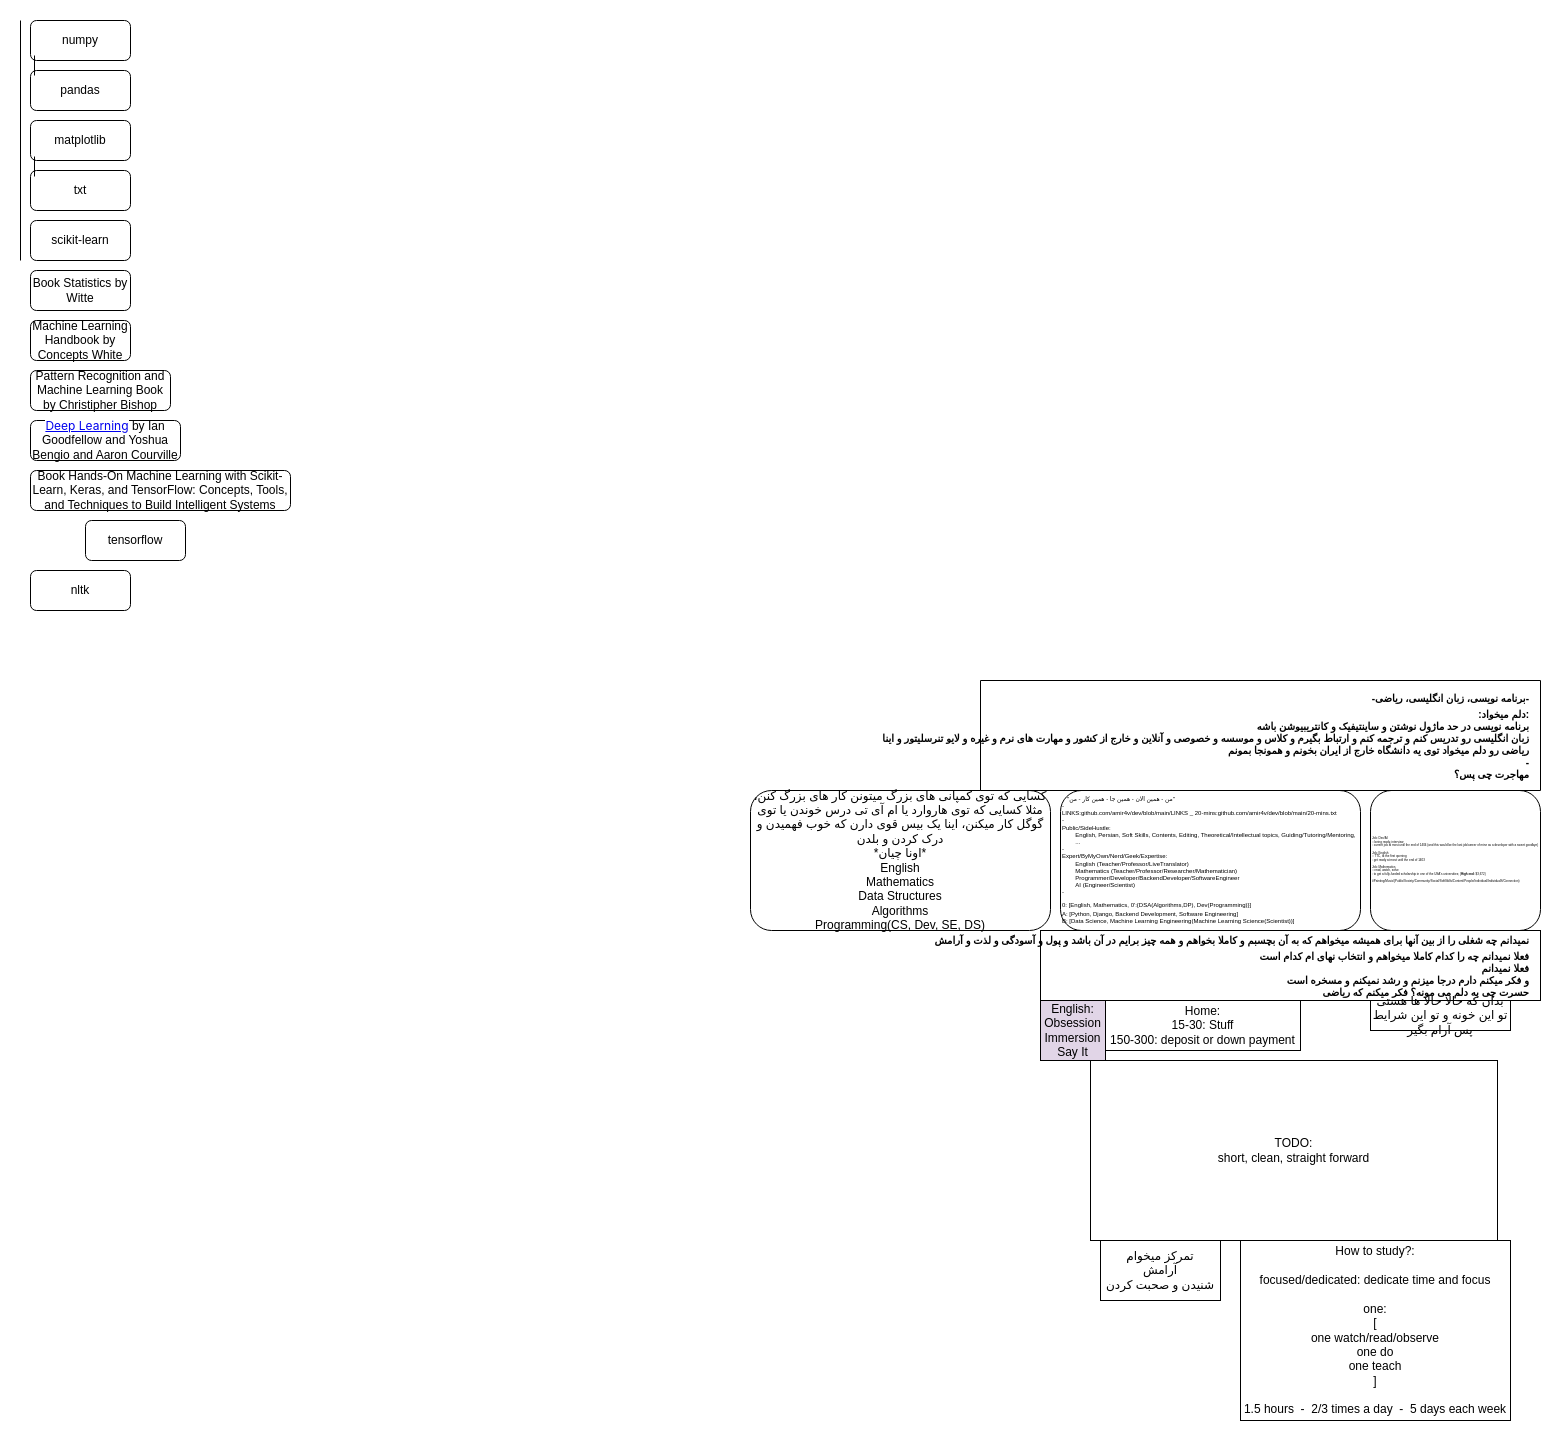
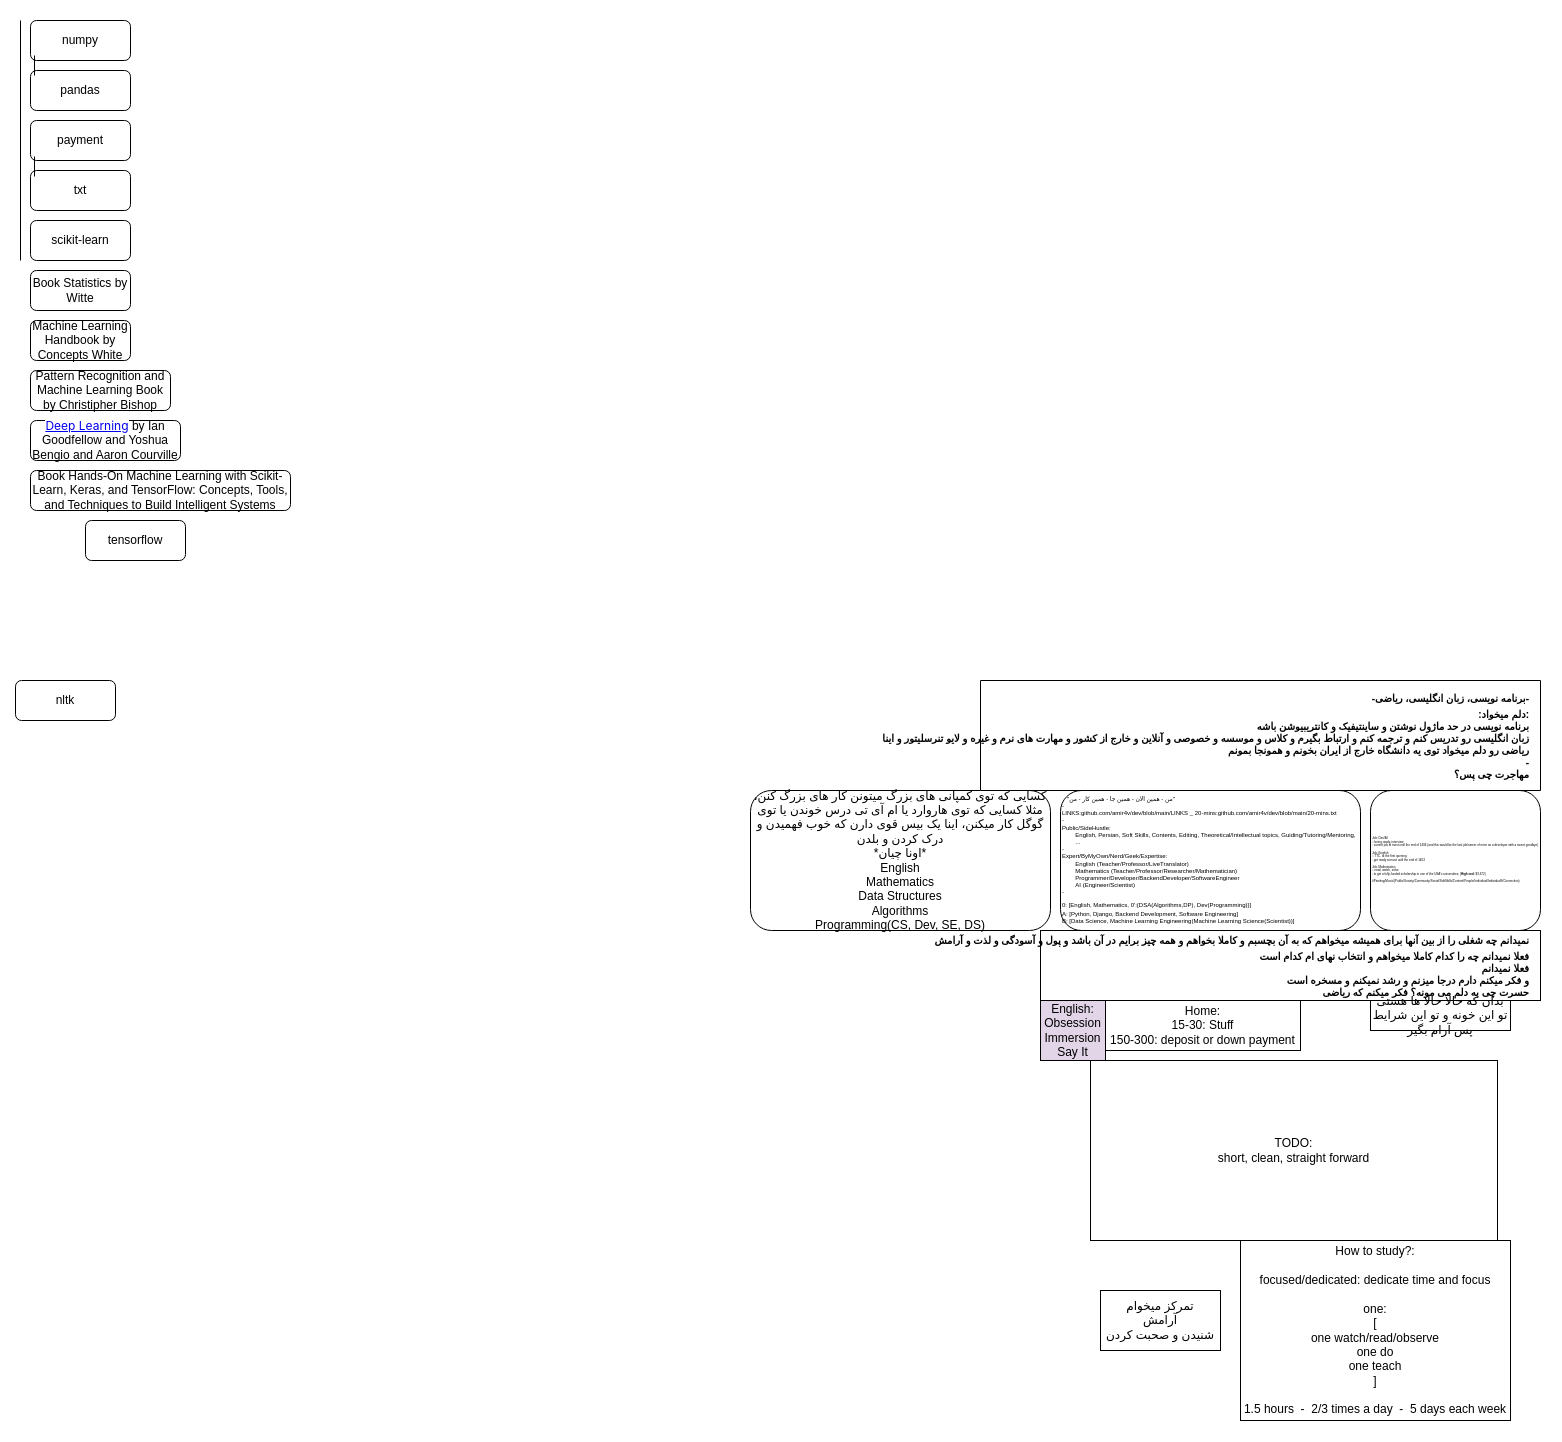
(81, 141) -> (81, 141)
(81, 591) -> (66, 701)
(1161, 1271) -> (1161, 1321)
